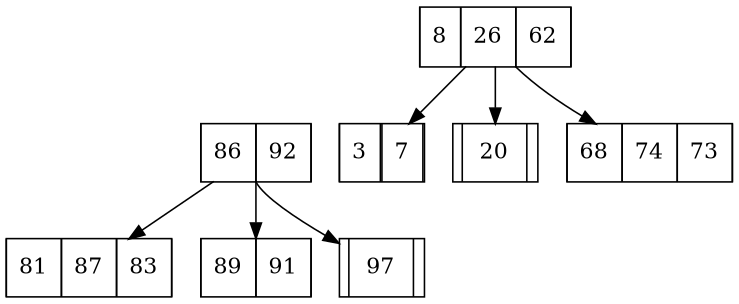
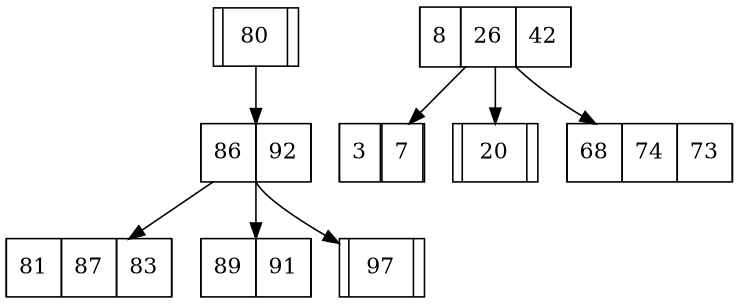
(543, 36) -> (543, 36)
none -> (256, 37)
